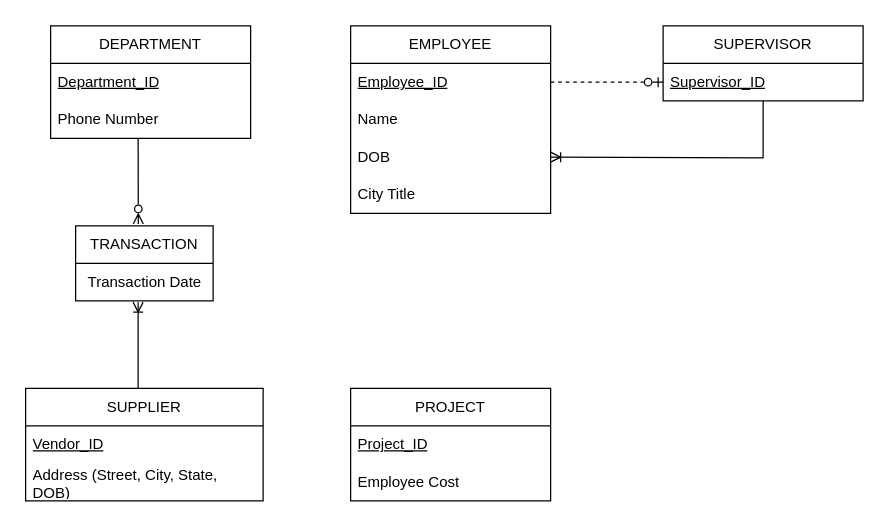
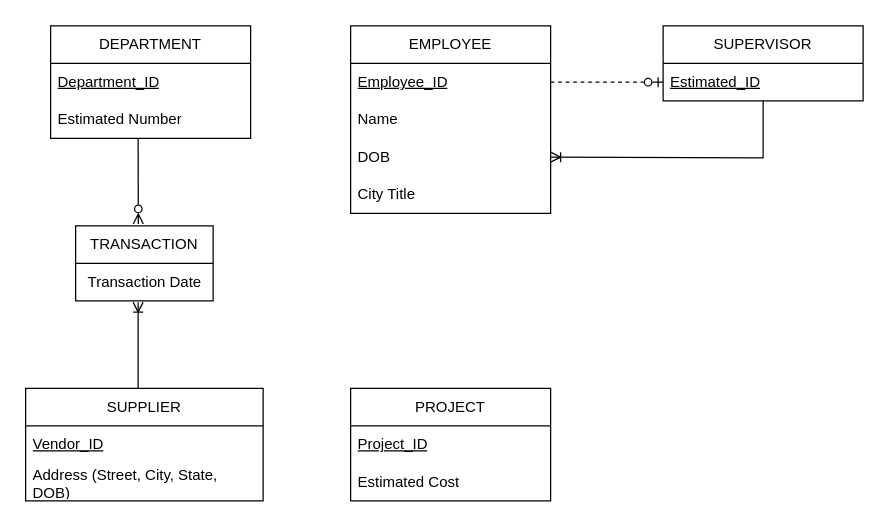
(723, 82) -> (719, 82)
(107, 119) -> (121, 119)
(409, 482) -> (413, 482)
